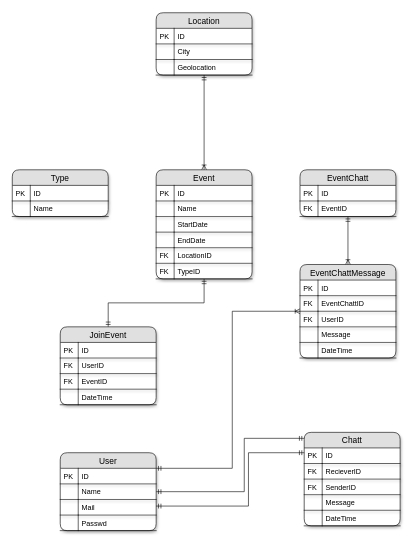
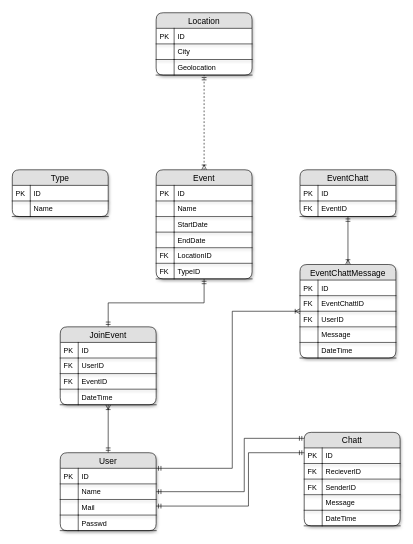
(204, 122) -> (204, 122)
none -> (108, 448)
